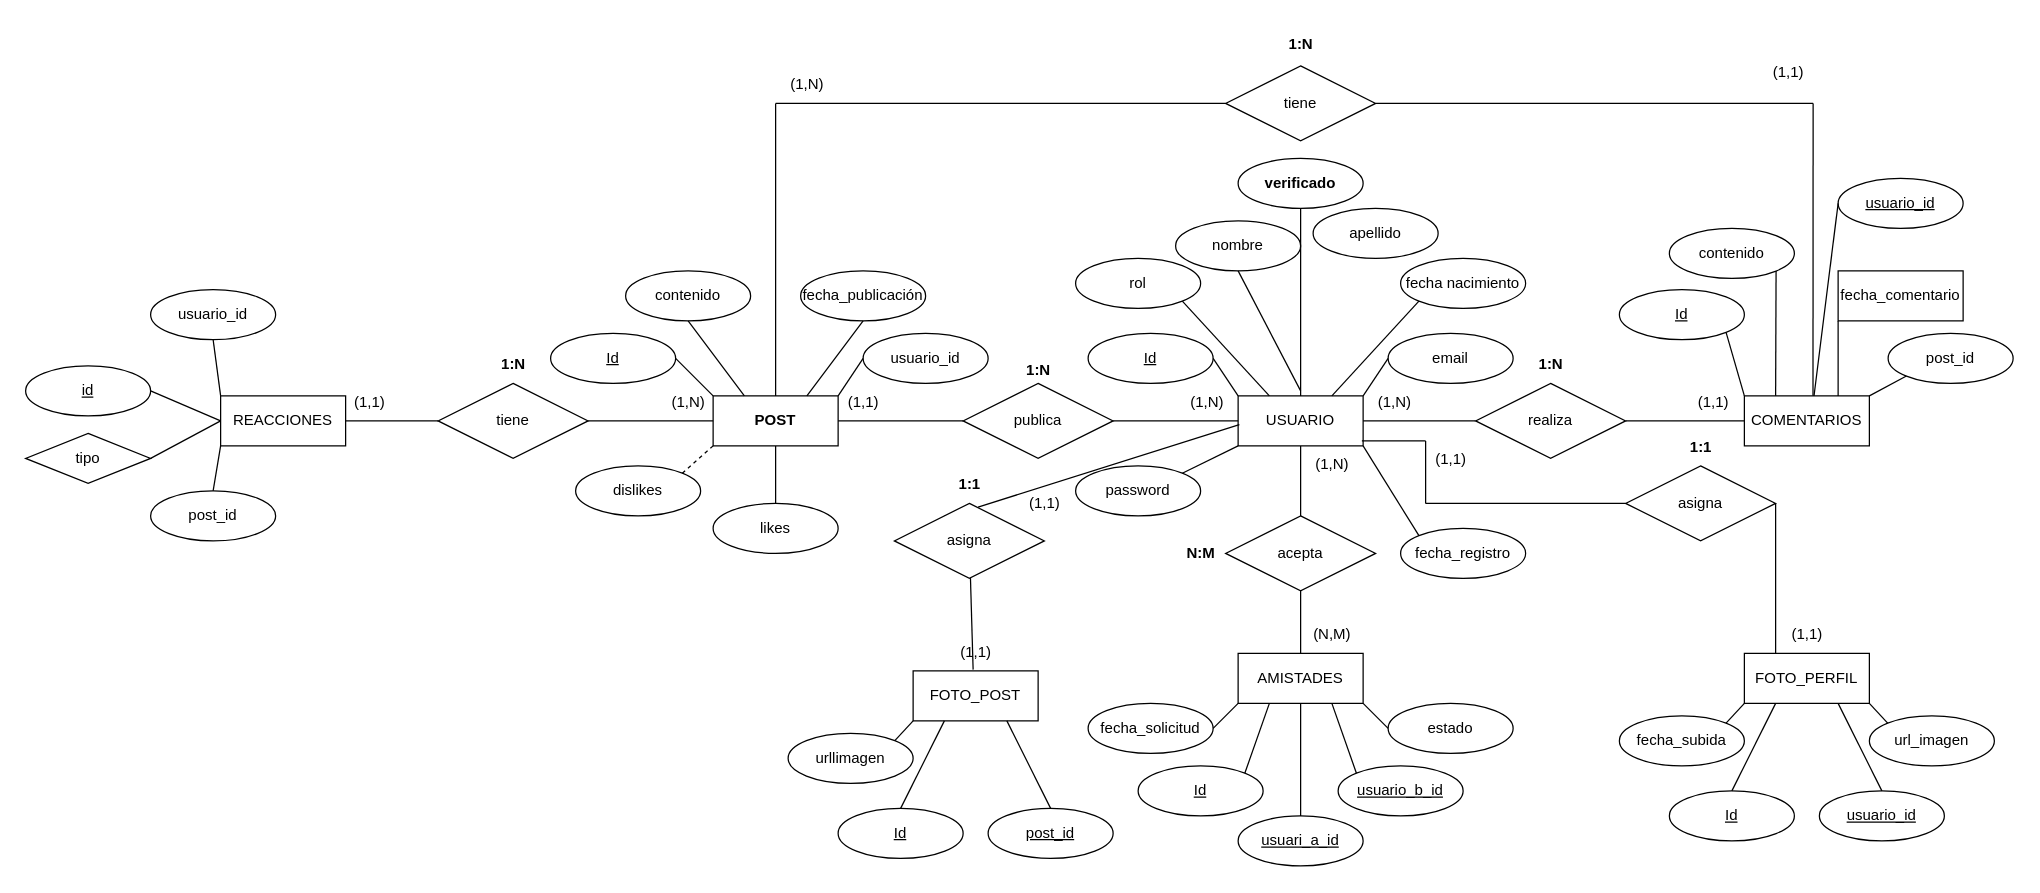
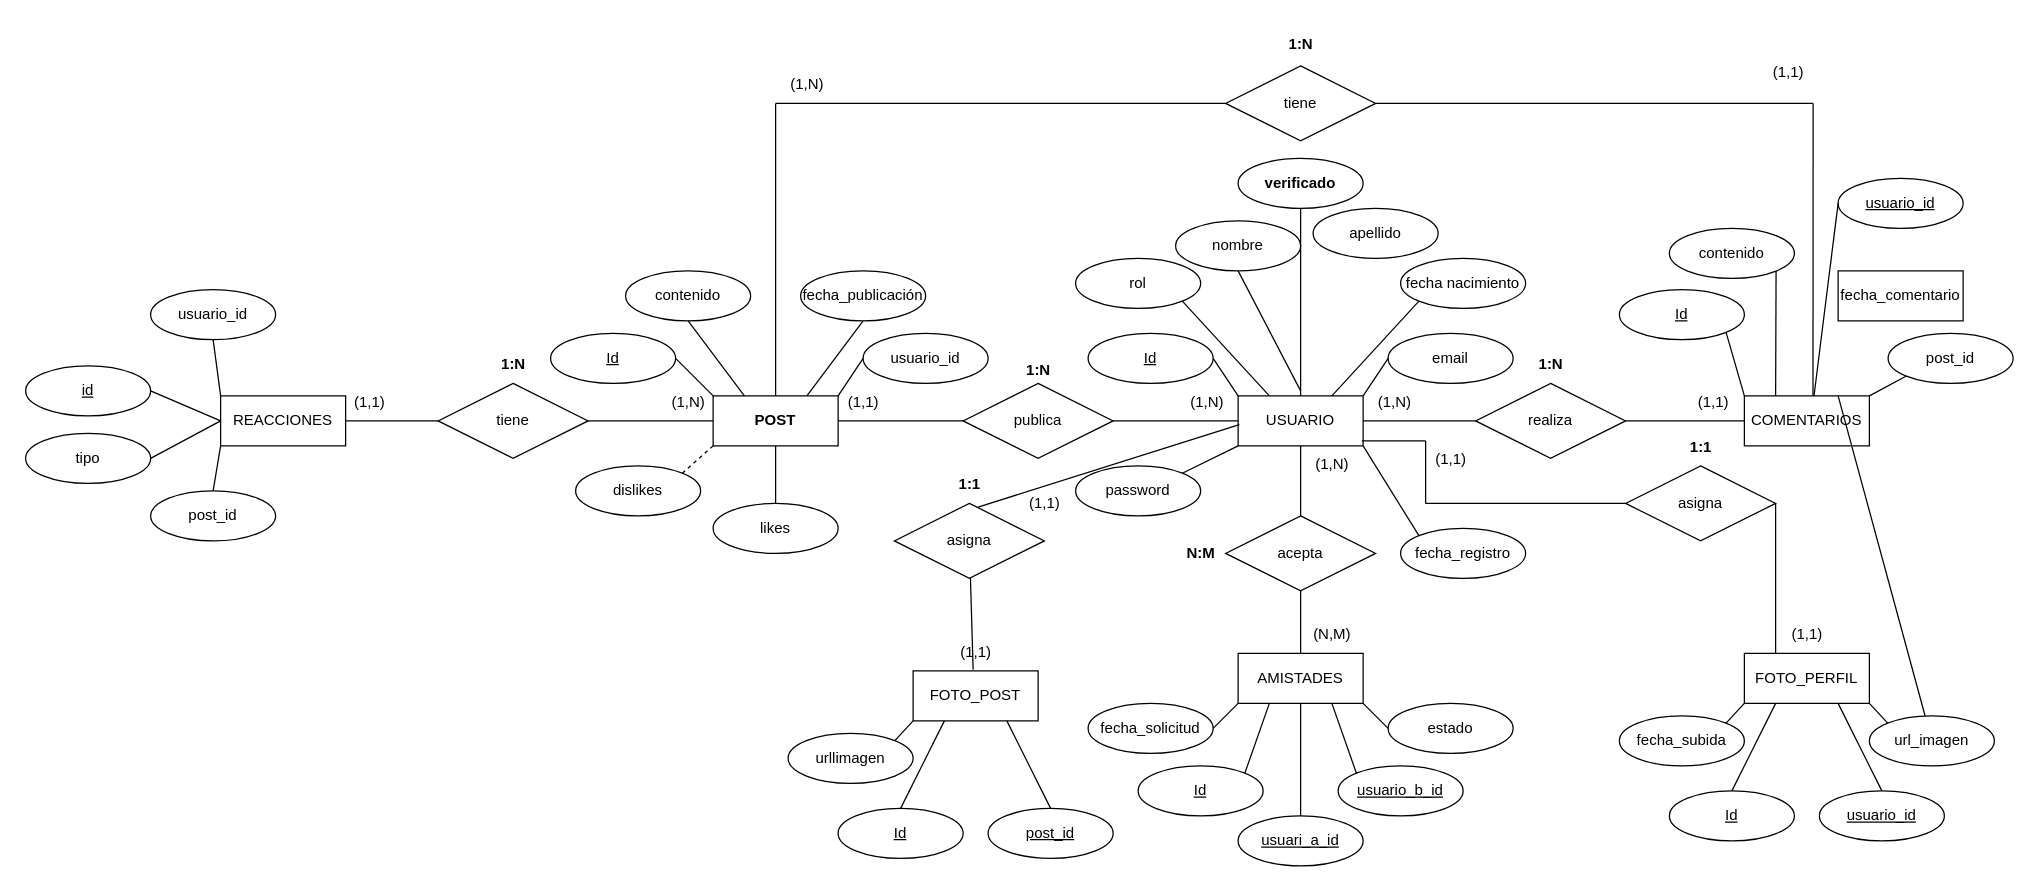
(1838, 359) -> (1881, 555)
(88, 458) -> (88, 458)
